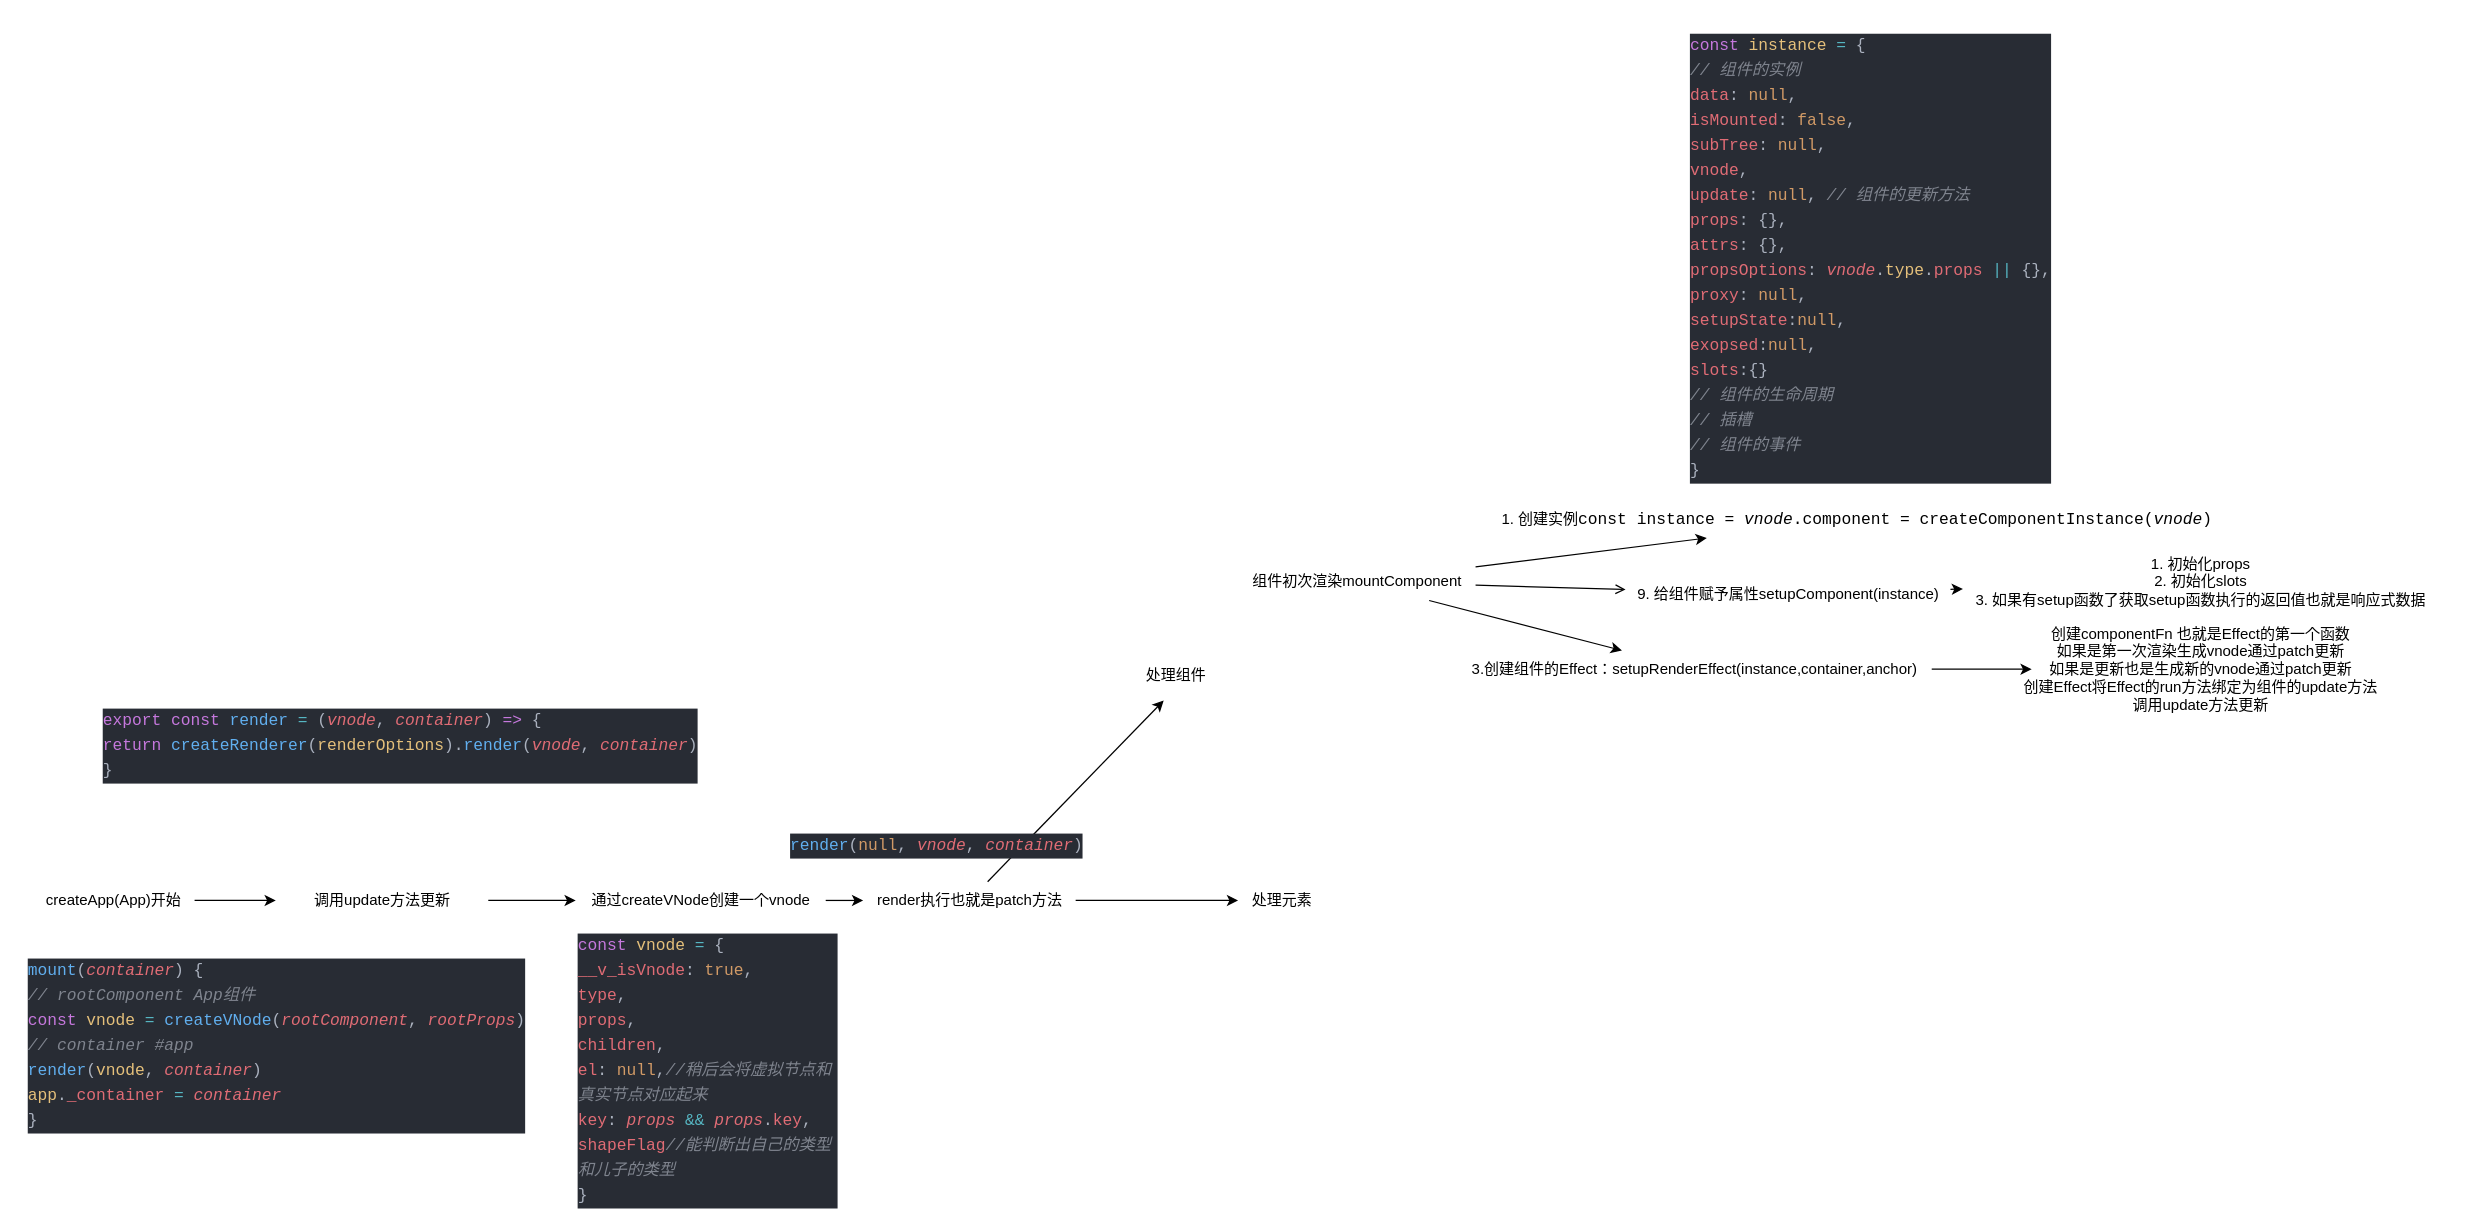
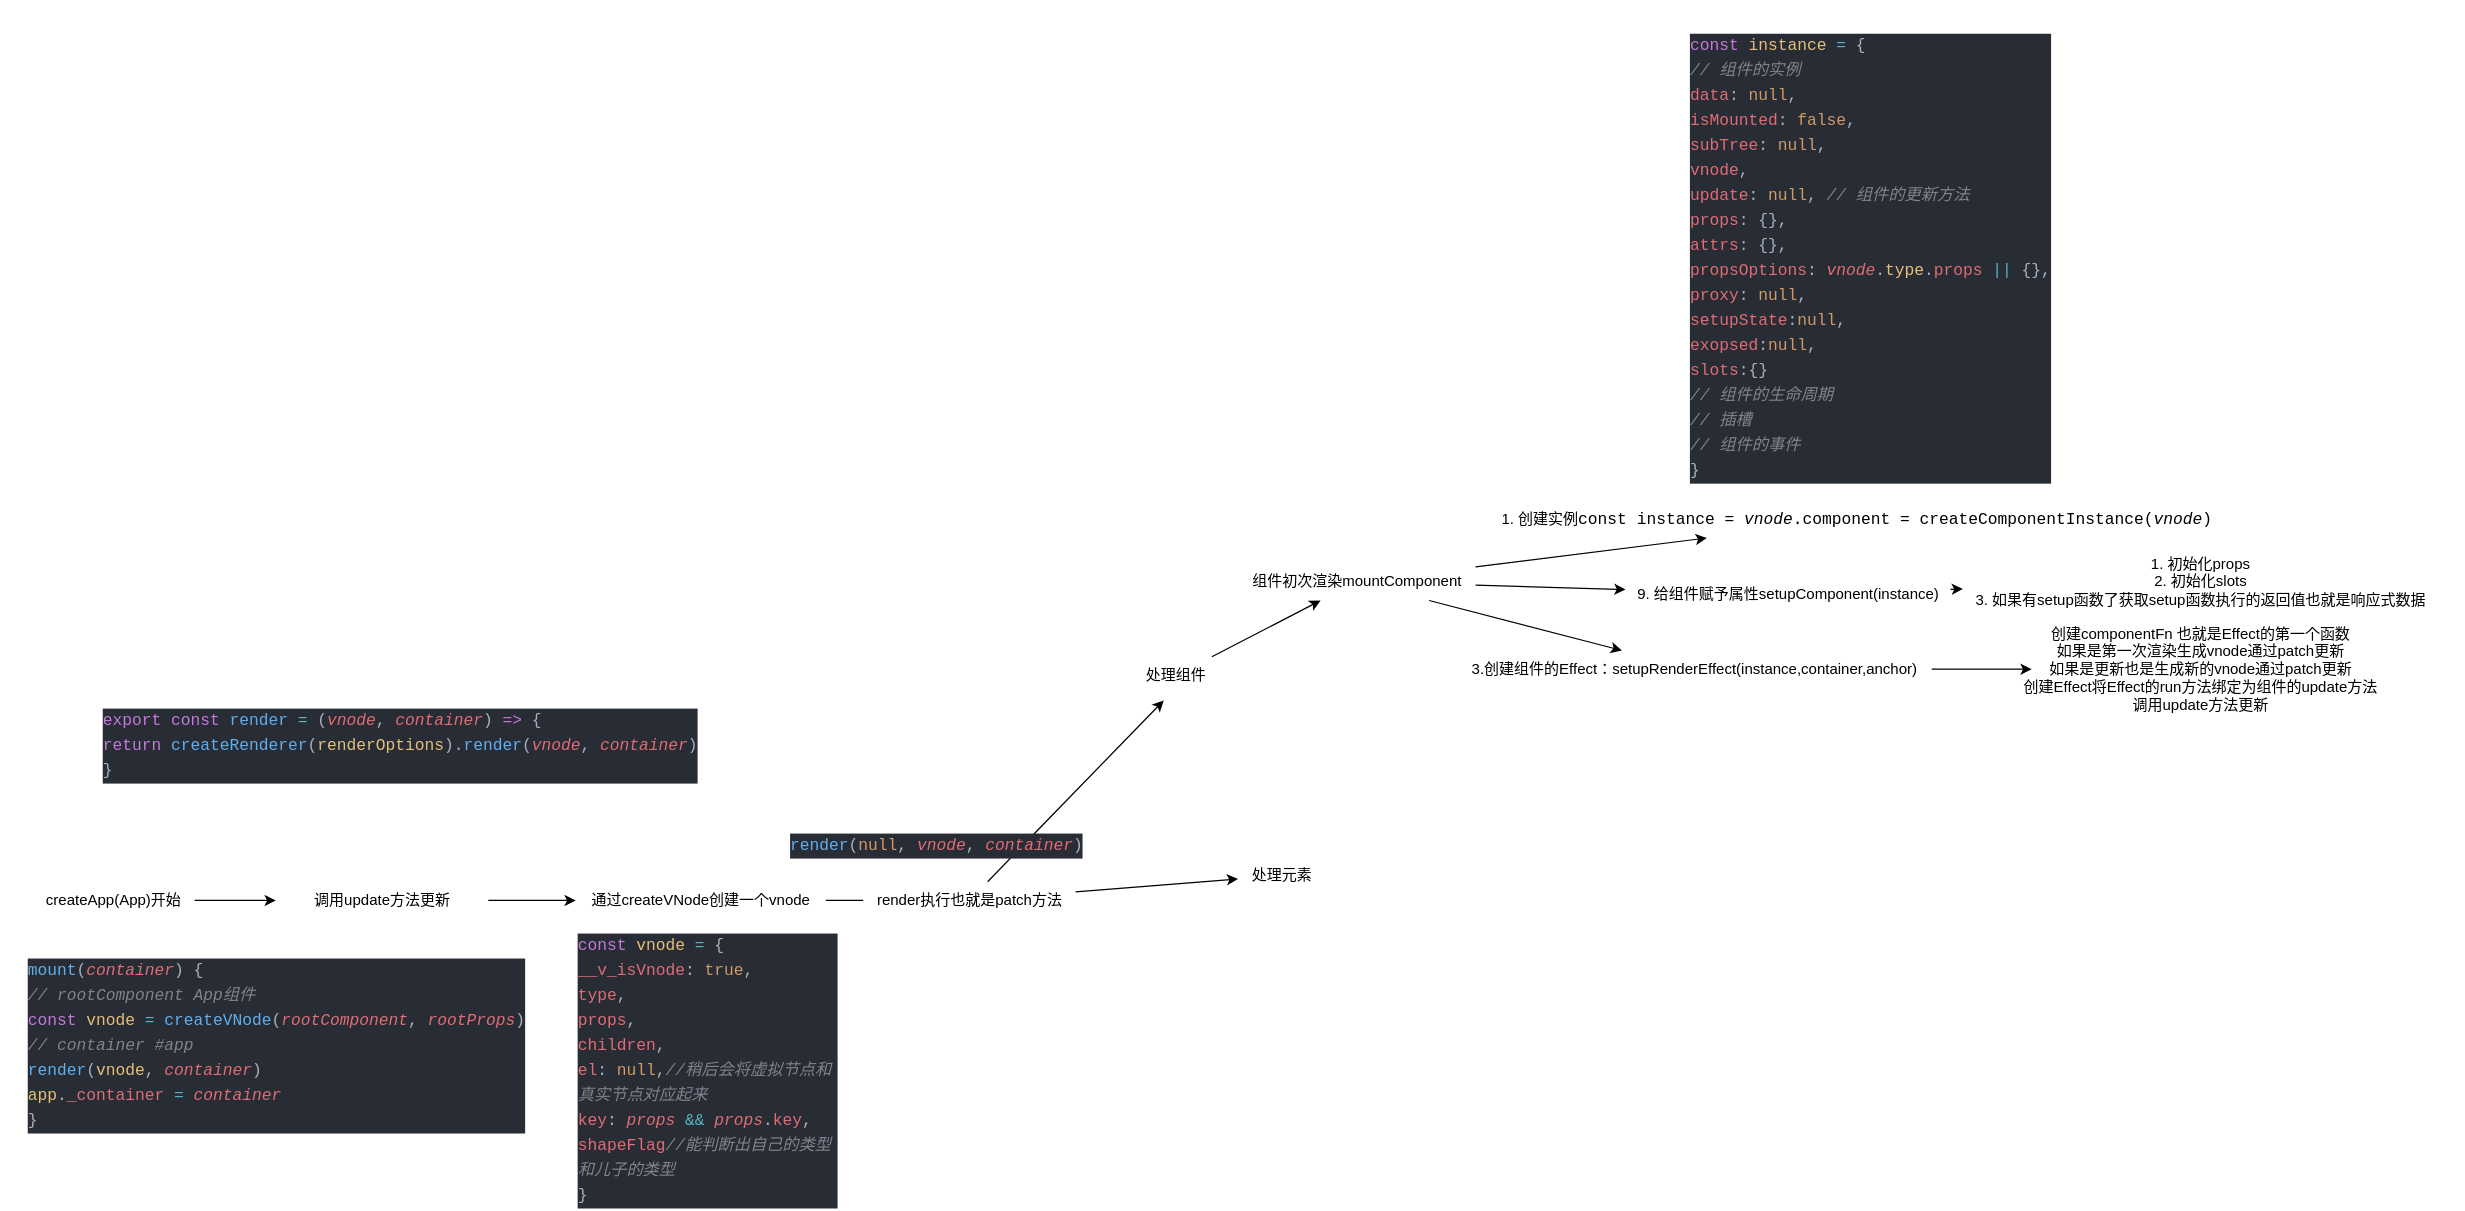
(1618, 589) -> (1616, 589)
none -> (1263, 631)
(853, 901) -> (856, 901)
(1282, 901) -> (1282, 876)
